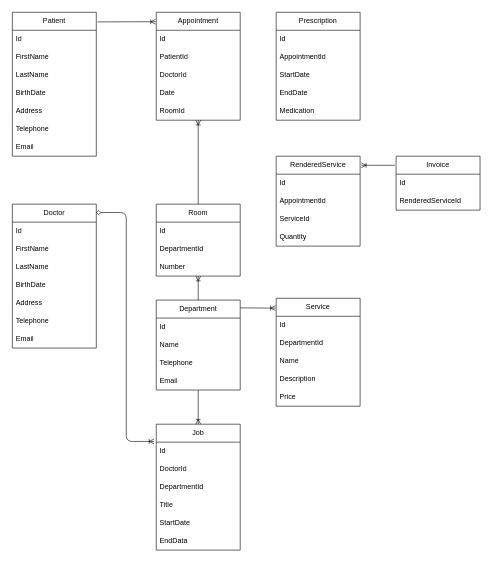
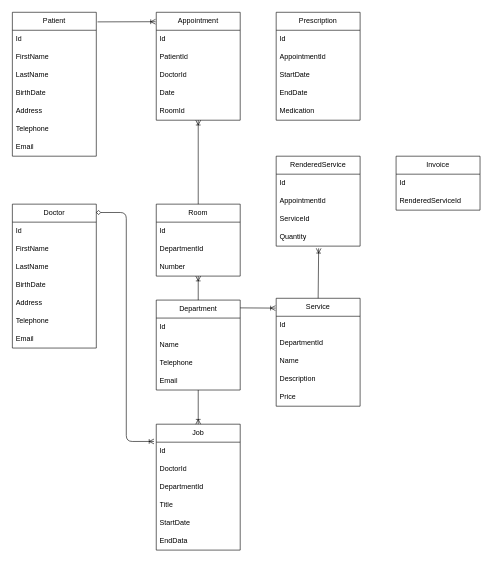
(379, 165) -> none
none -> (319, 269)
